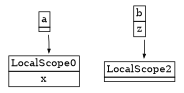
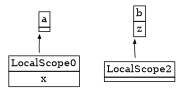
(49, 42) -> (39, 46)
(145, 47) -> (135, 51)
